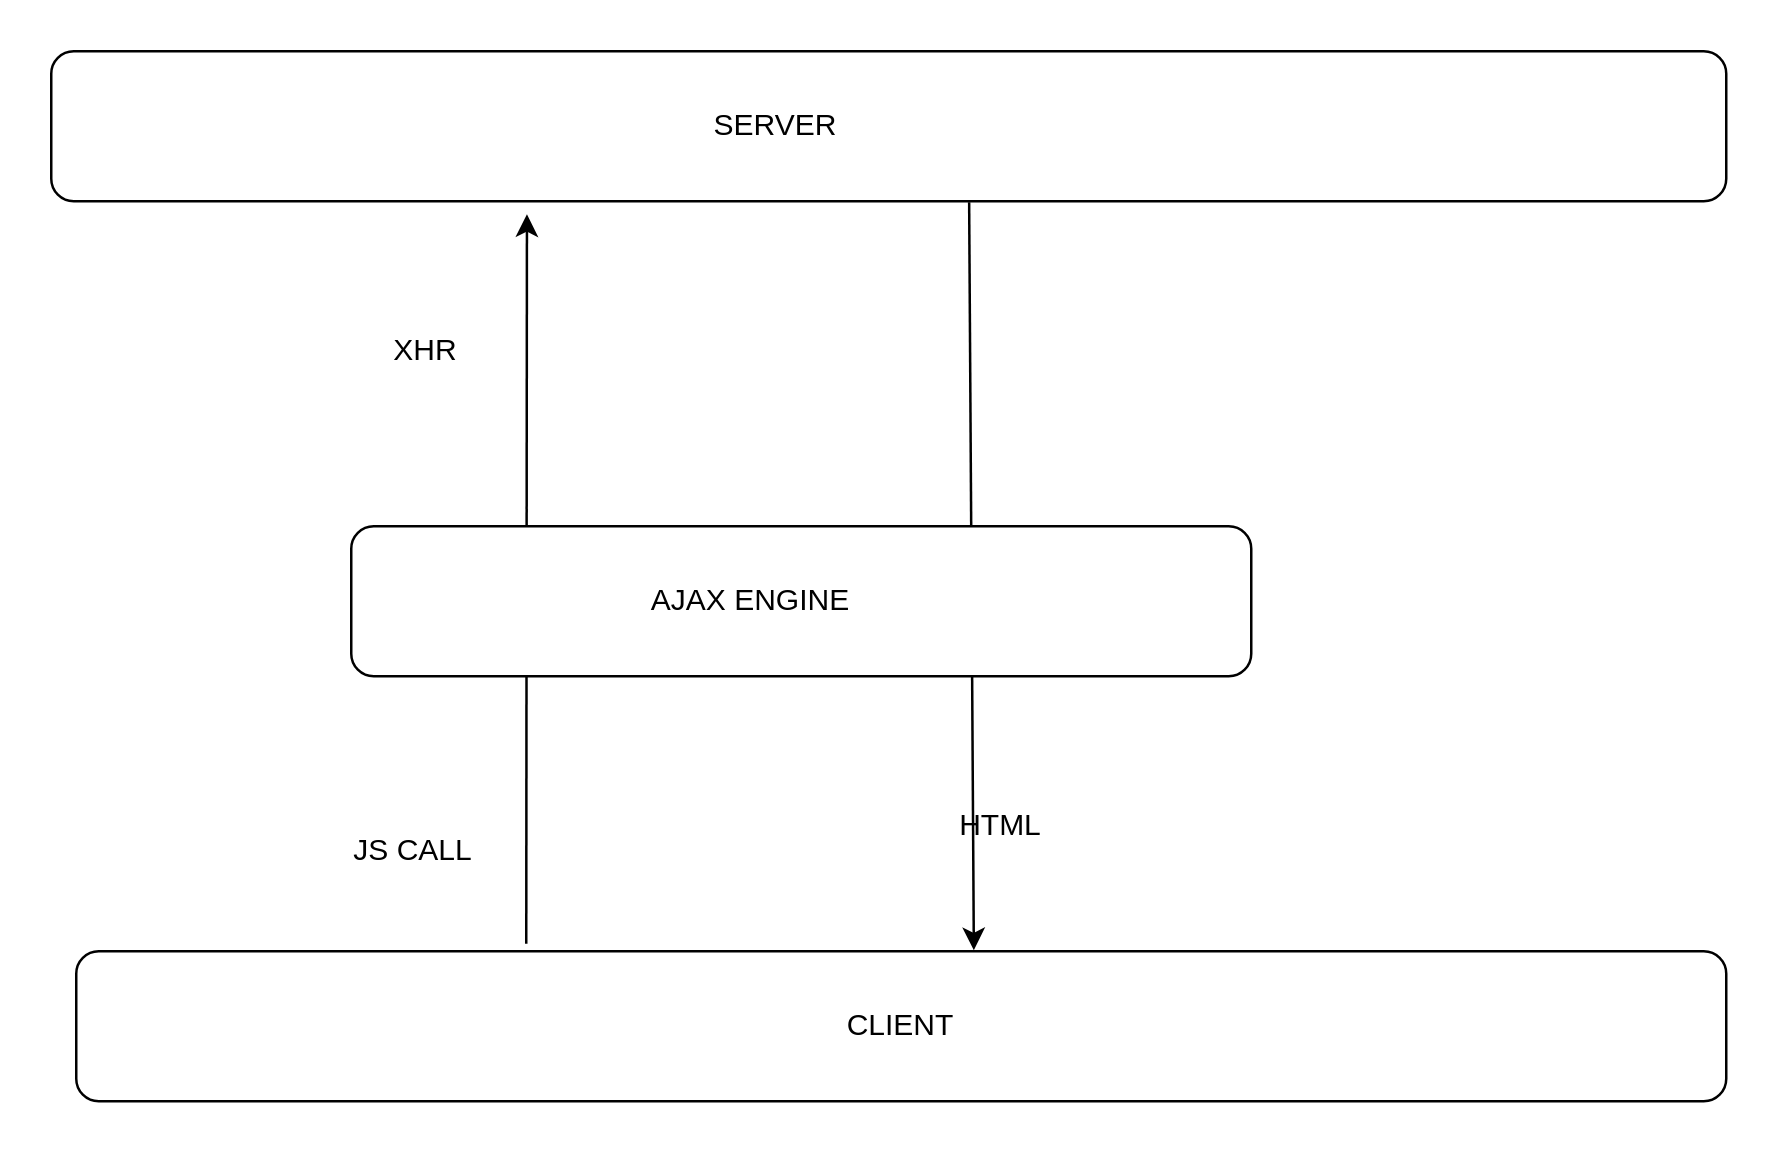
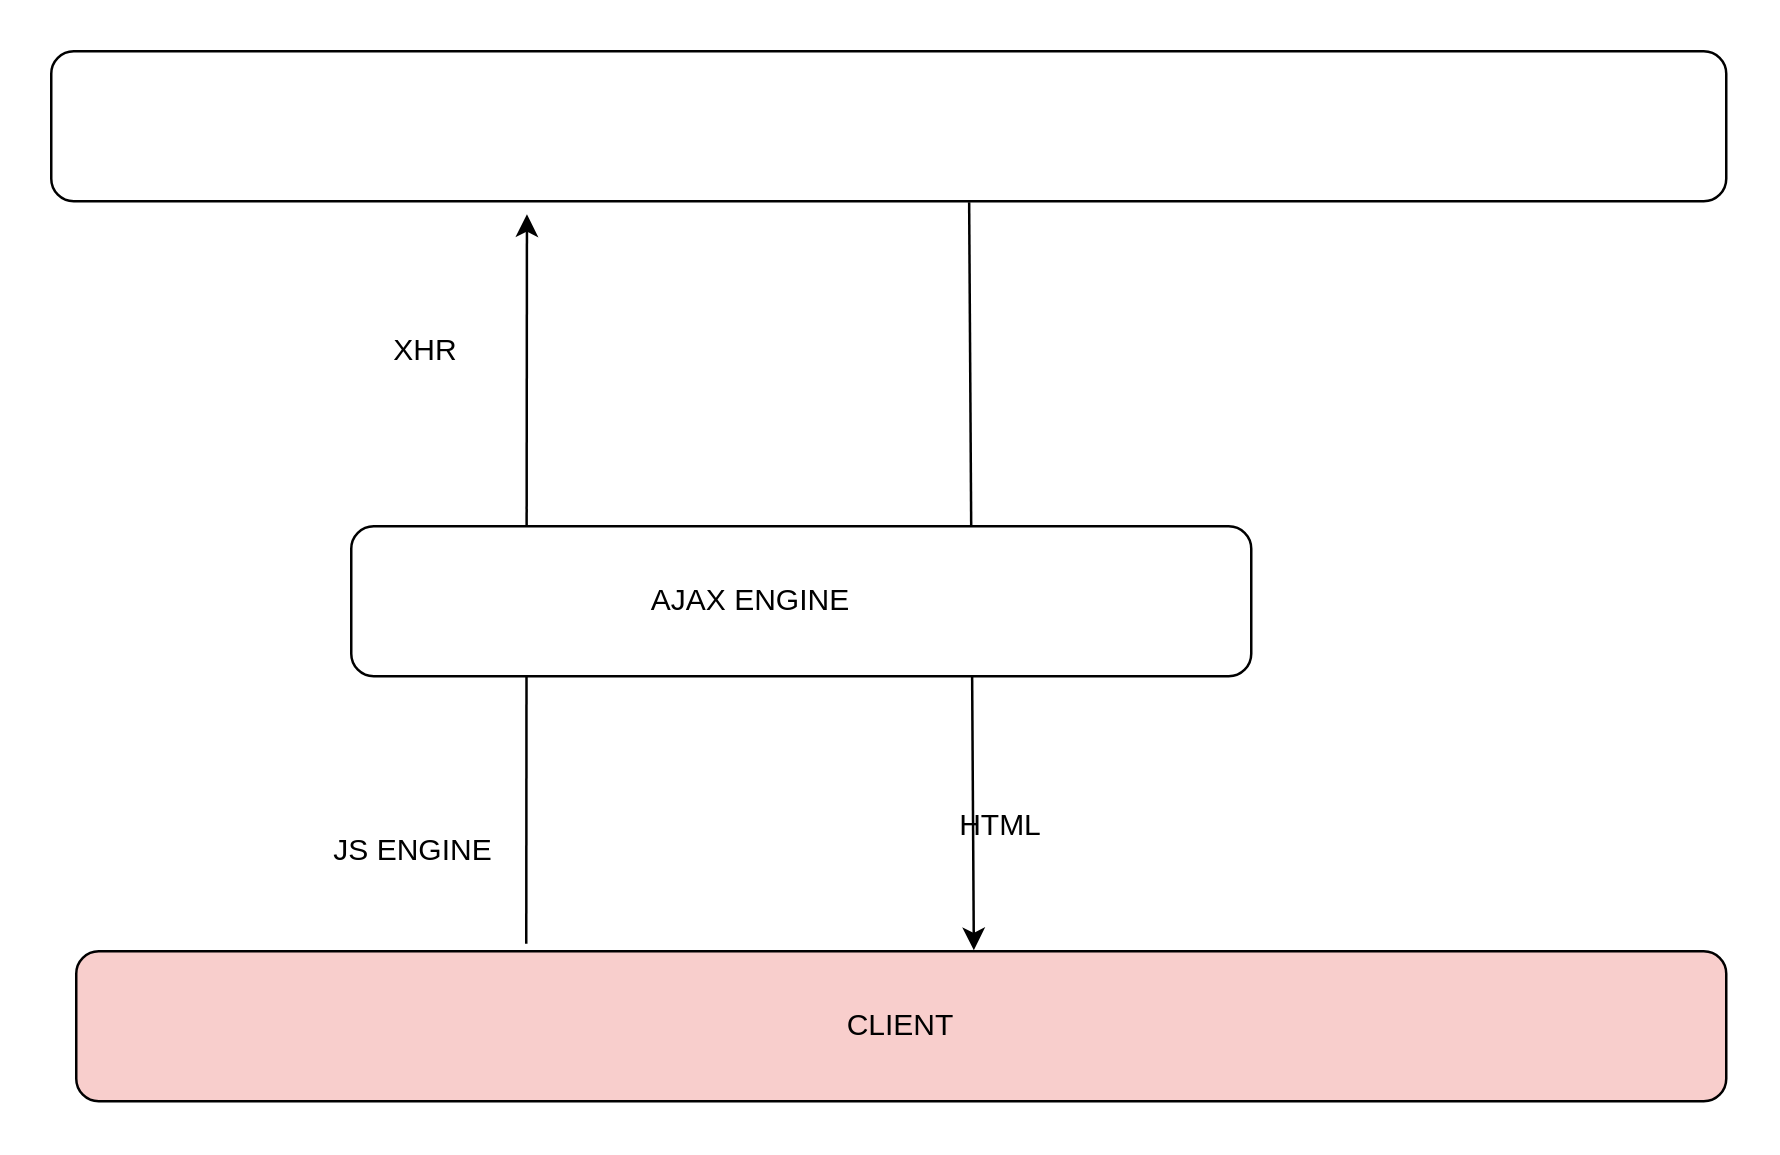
(776, 126) -> none
(414, 851) -> (414, 851)
(901, 1026) -> (901, 1026)
